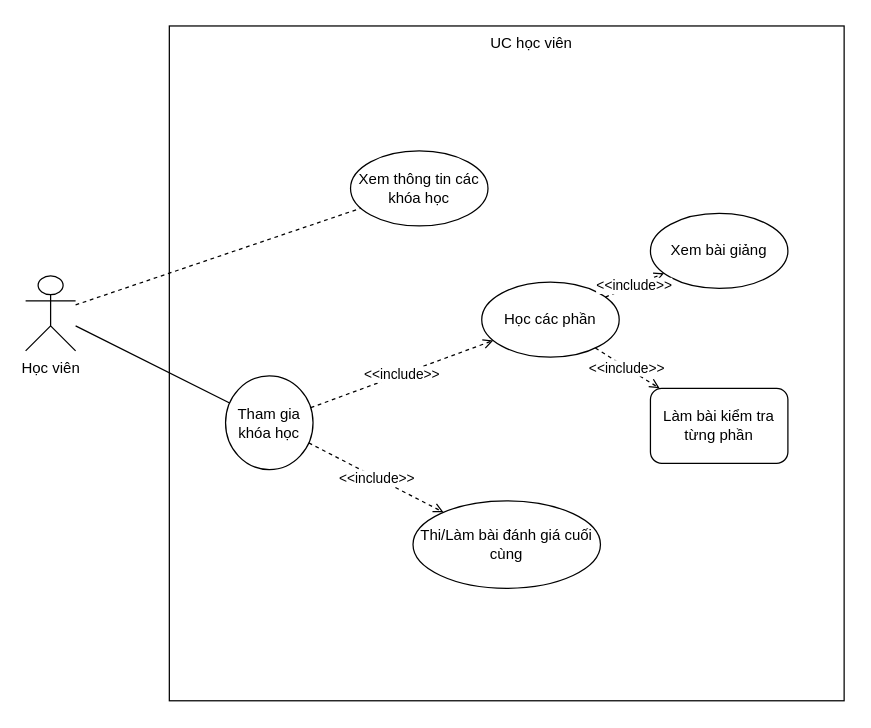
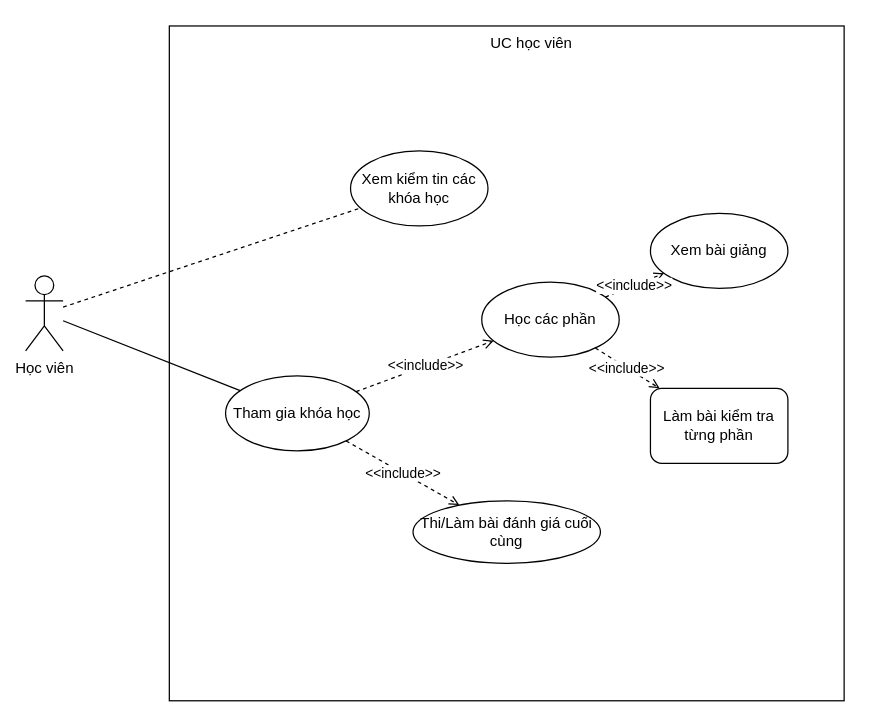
(419, 188) -> (419, 188)
(51, 313) -> (44, 313)
(269, 423) -> (298, 413)
(507, 544) -> (507, 532)
